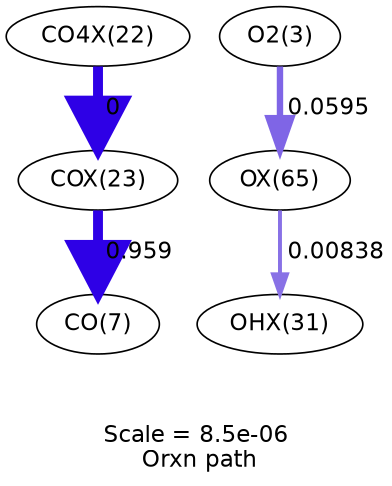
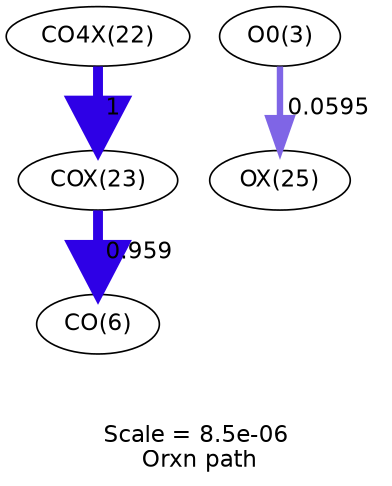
(280, 36) -> (280, 36)
(110, 108) -> (110, 108)
(280, 180) -> (280, 180)
(98, 324) -> (98, 324)
(280, 324) -> none
